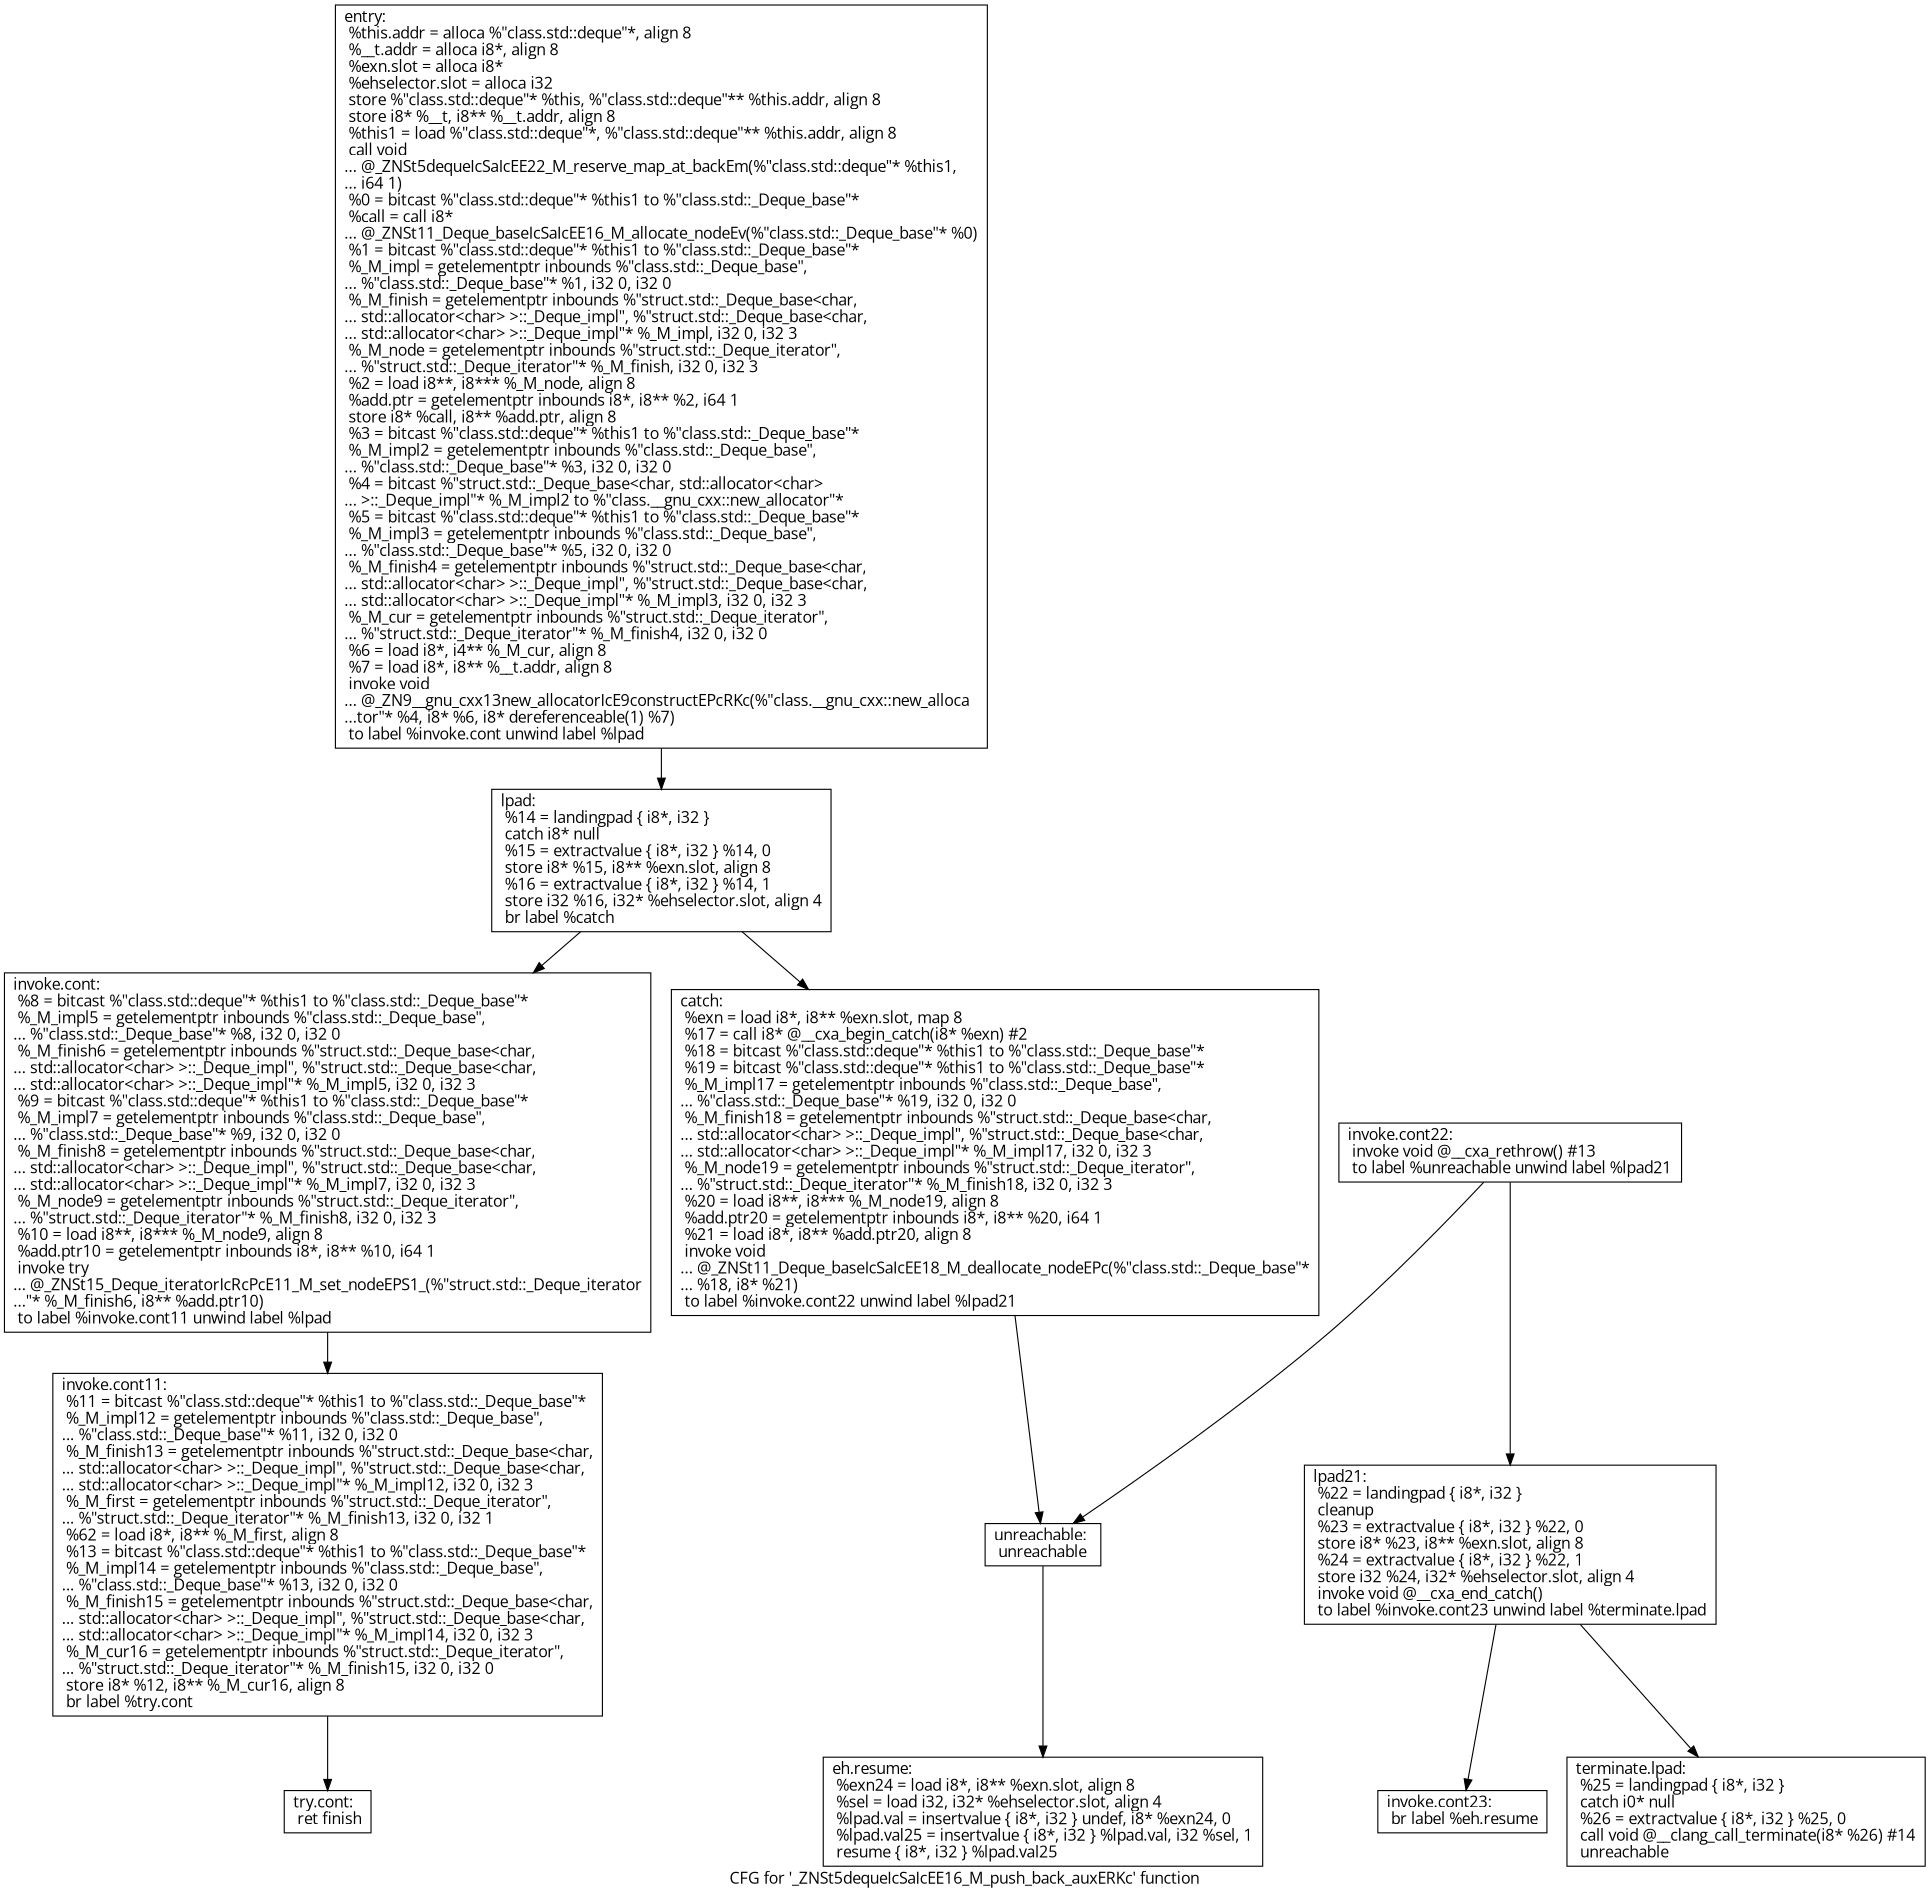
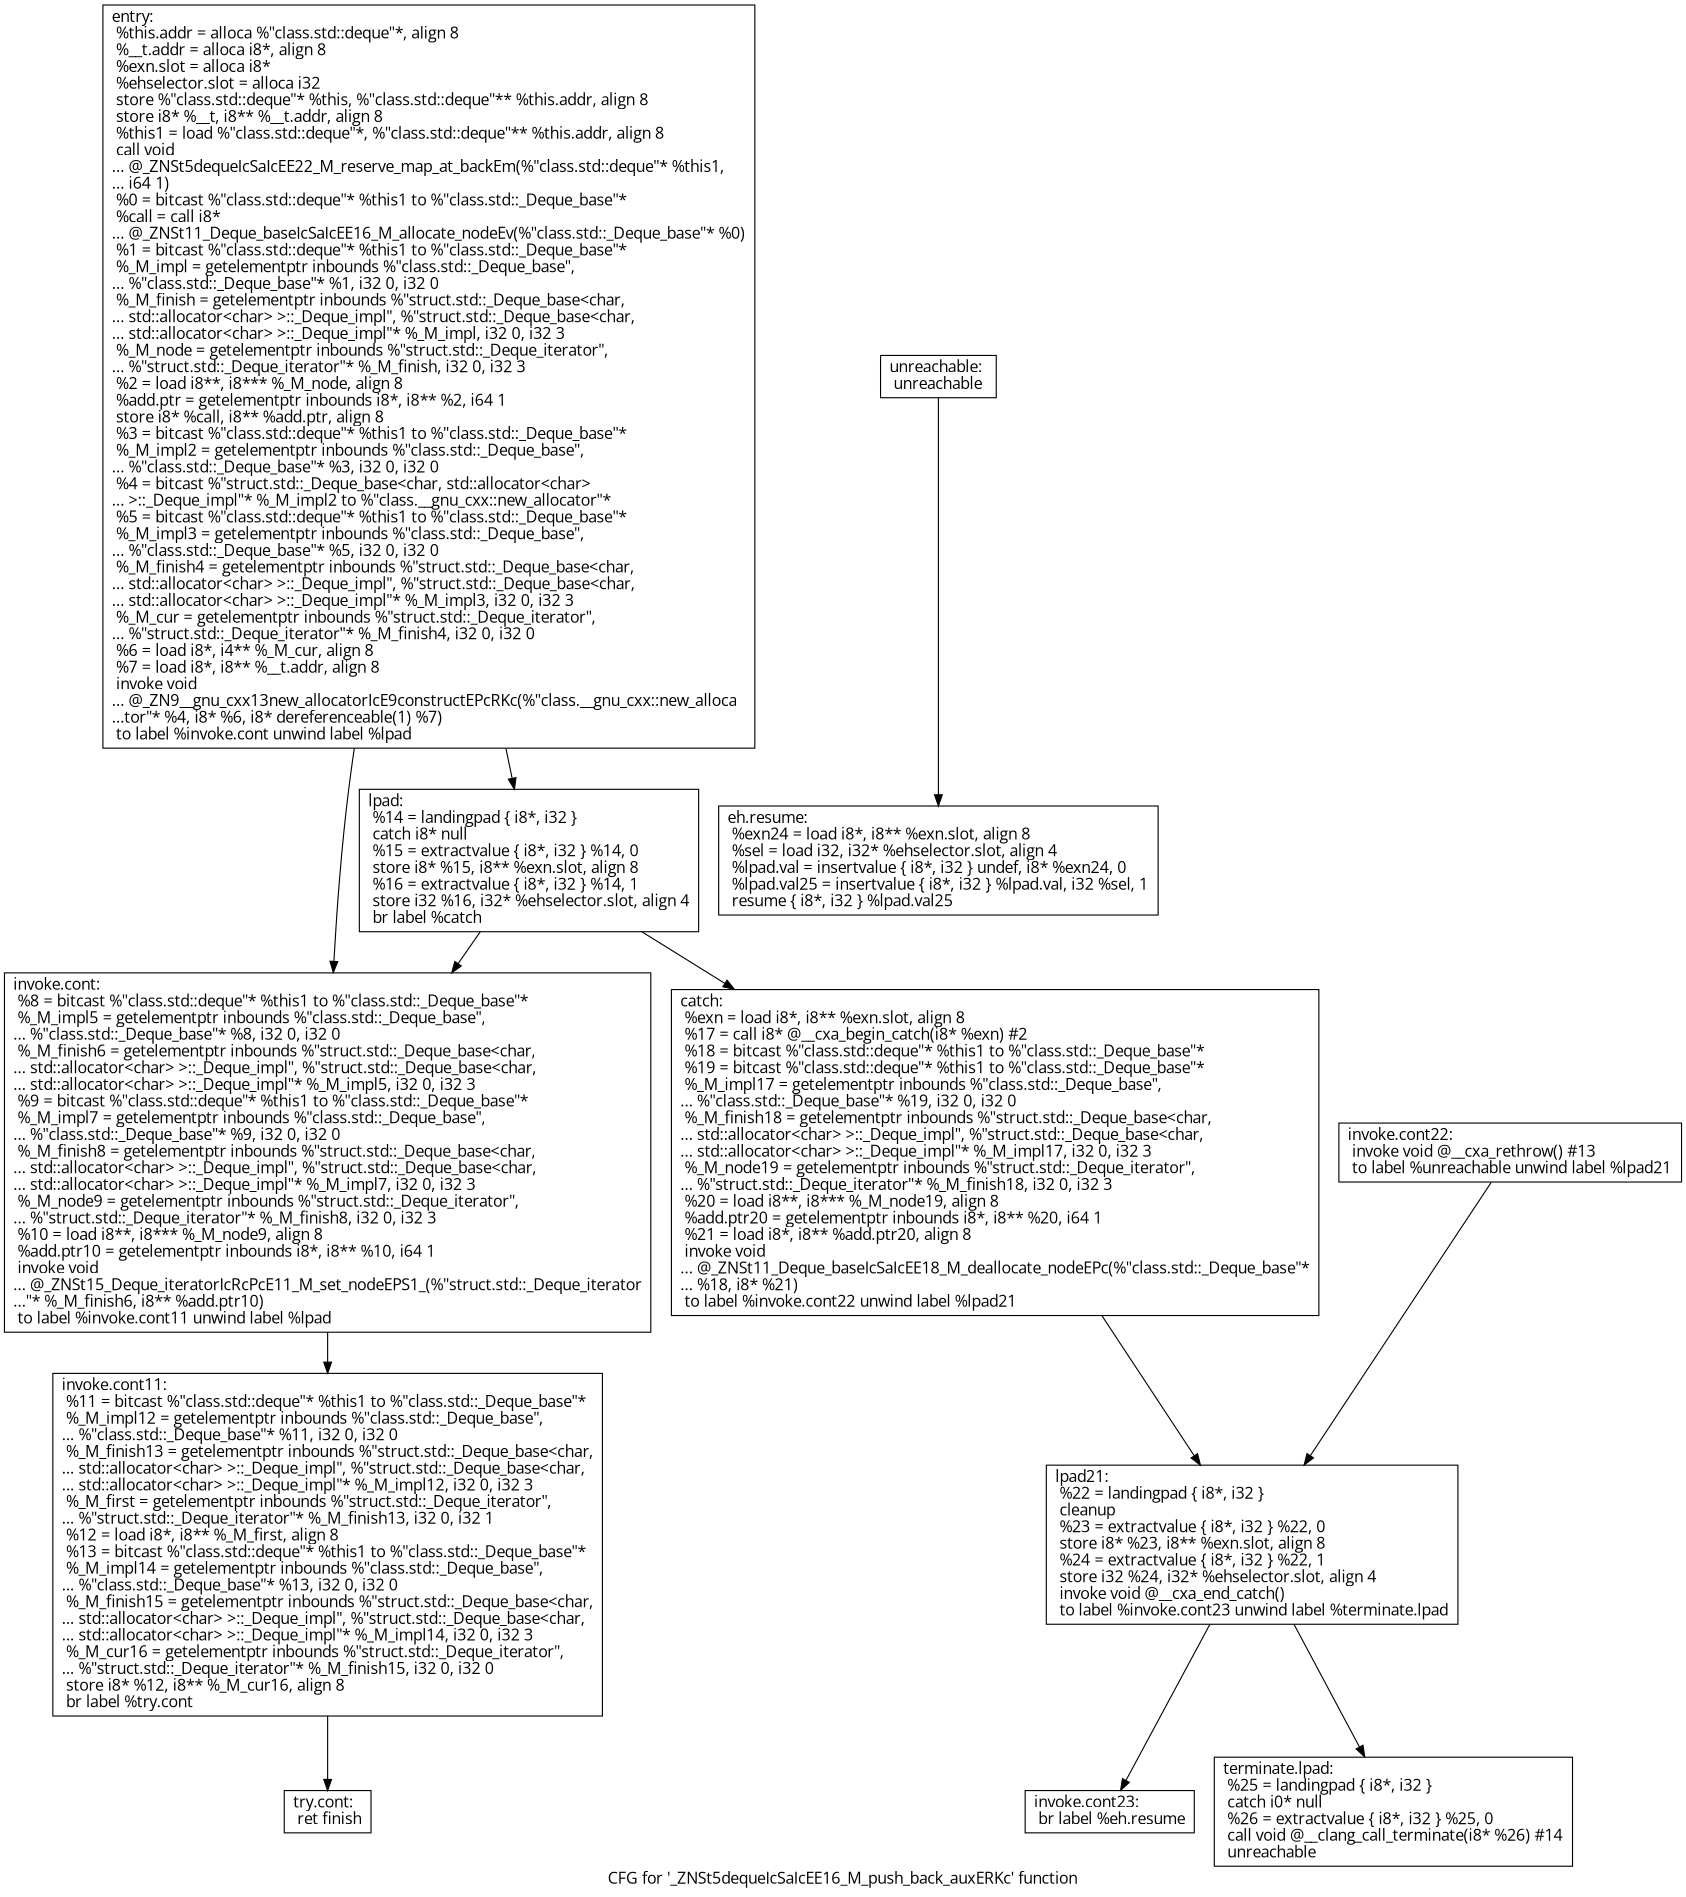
none -> (342, 854)
(822, 1018) -> (823, 1018)
(51, 1269) -> (56, 1269)
(1294, 1362) -> none
(1027, 1414) -> (1148, 1386)
(201, 1536) -> (201, 1536)
